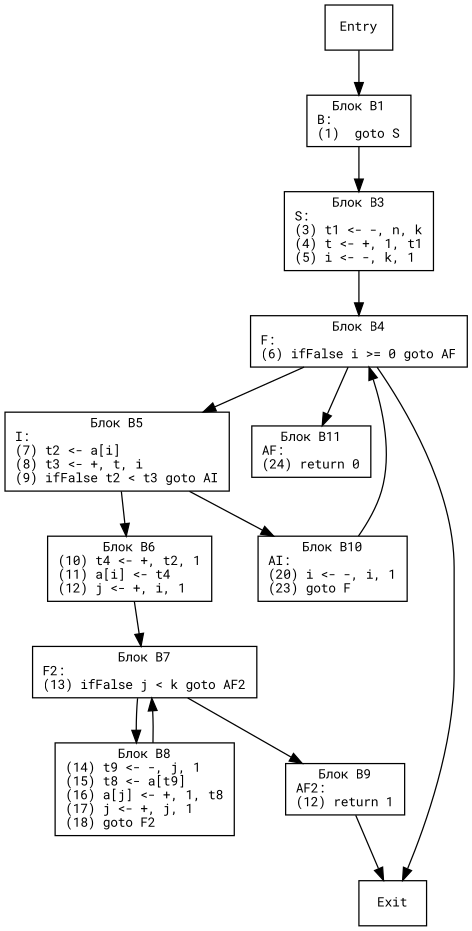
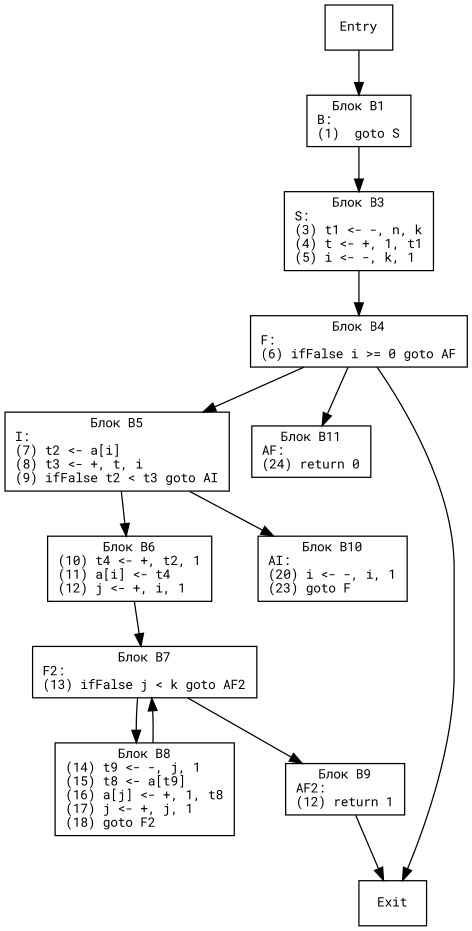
(386, 460) -> none
